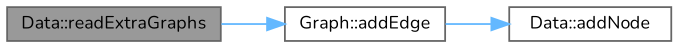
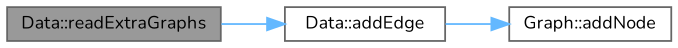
(365, 24) -> (365, 24)
(590, 24) -> (590, 24)
